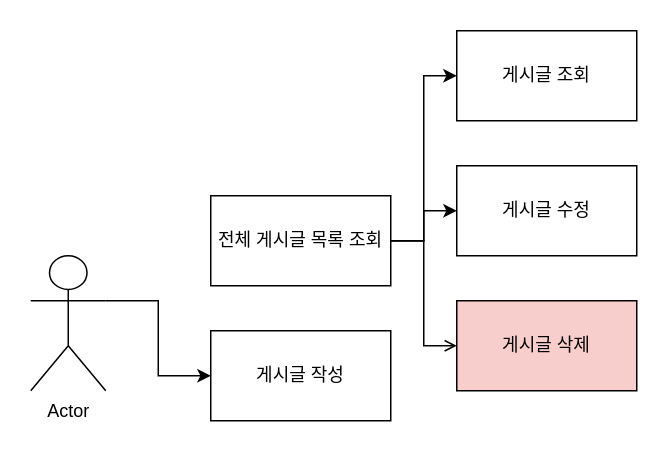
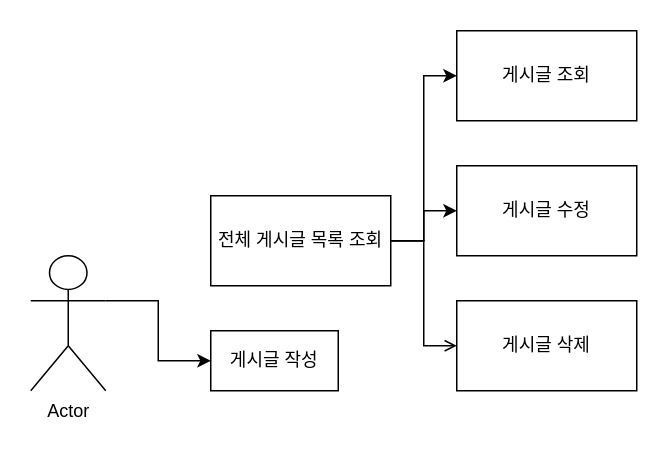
(547, 346) -> (547, 346)
(301, 376) -> (275, 361)
